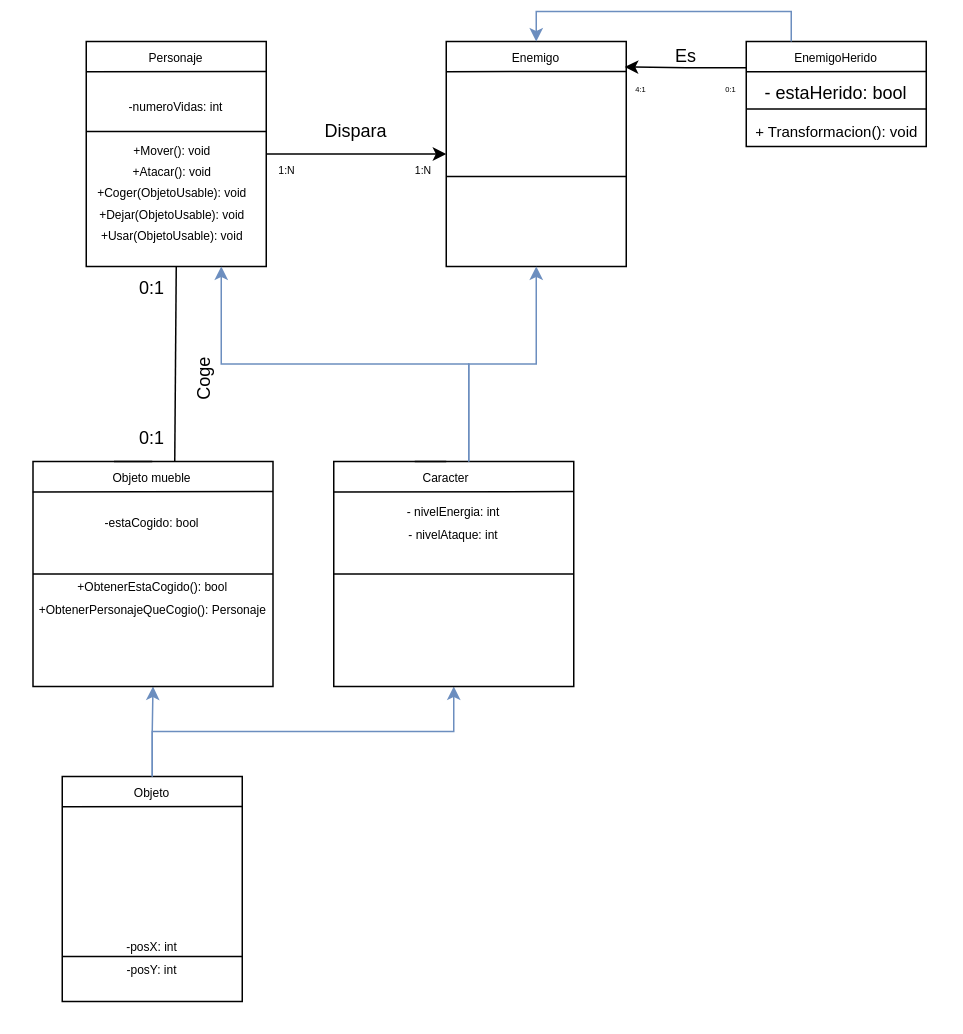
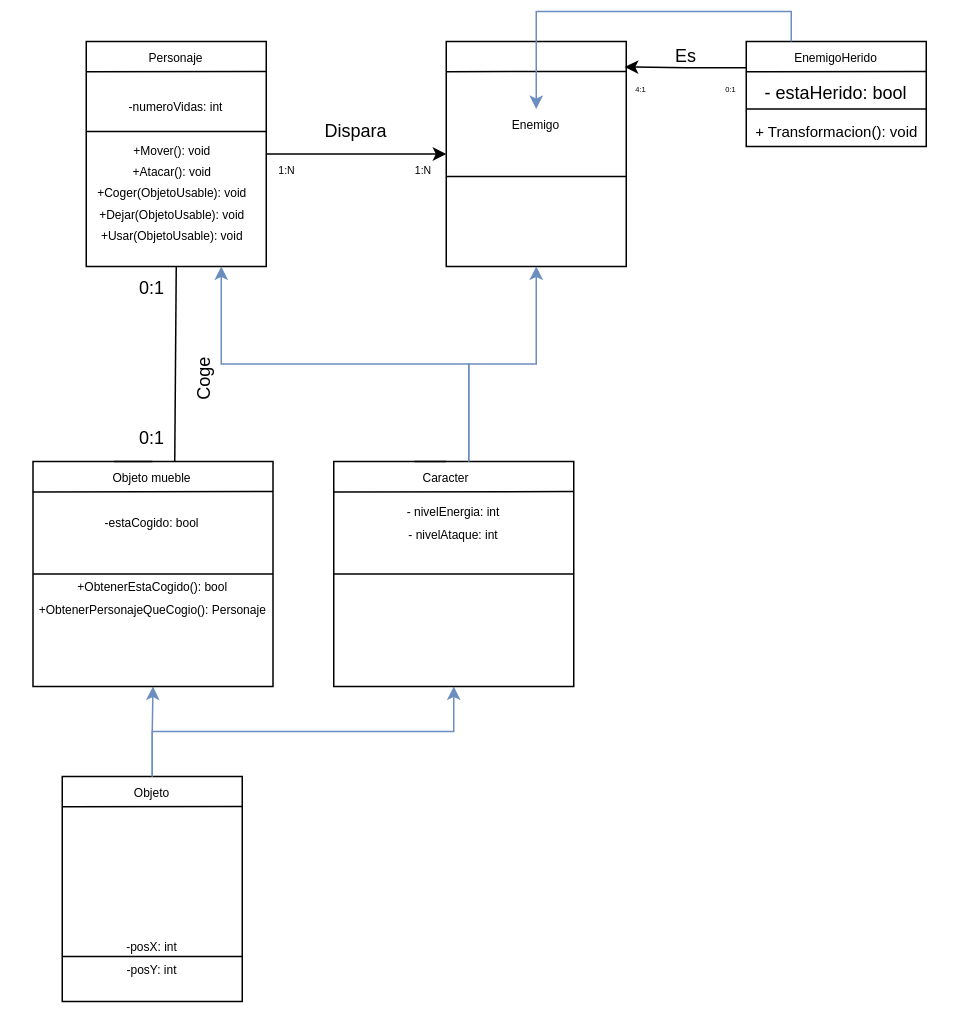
(536, 56) -> (536, 124)
